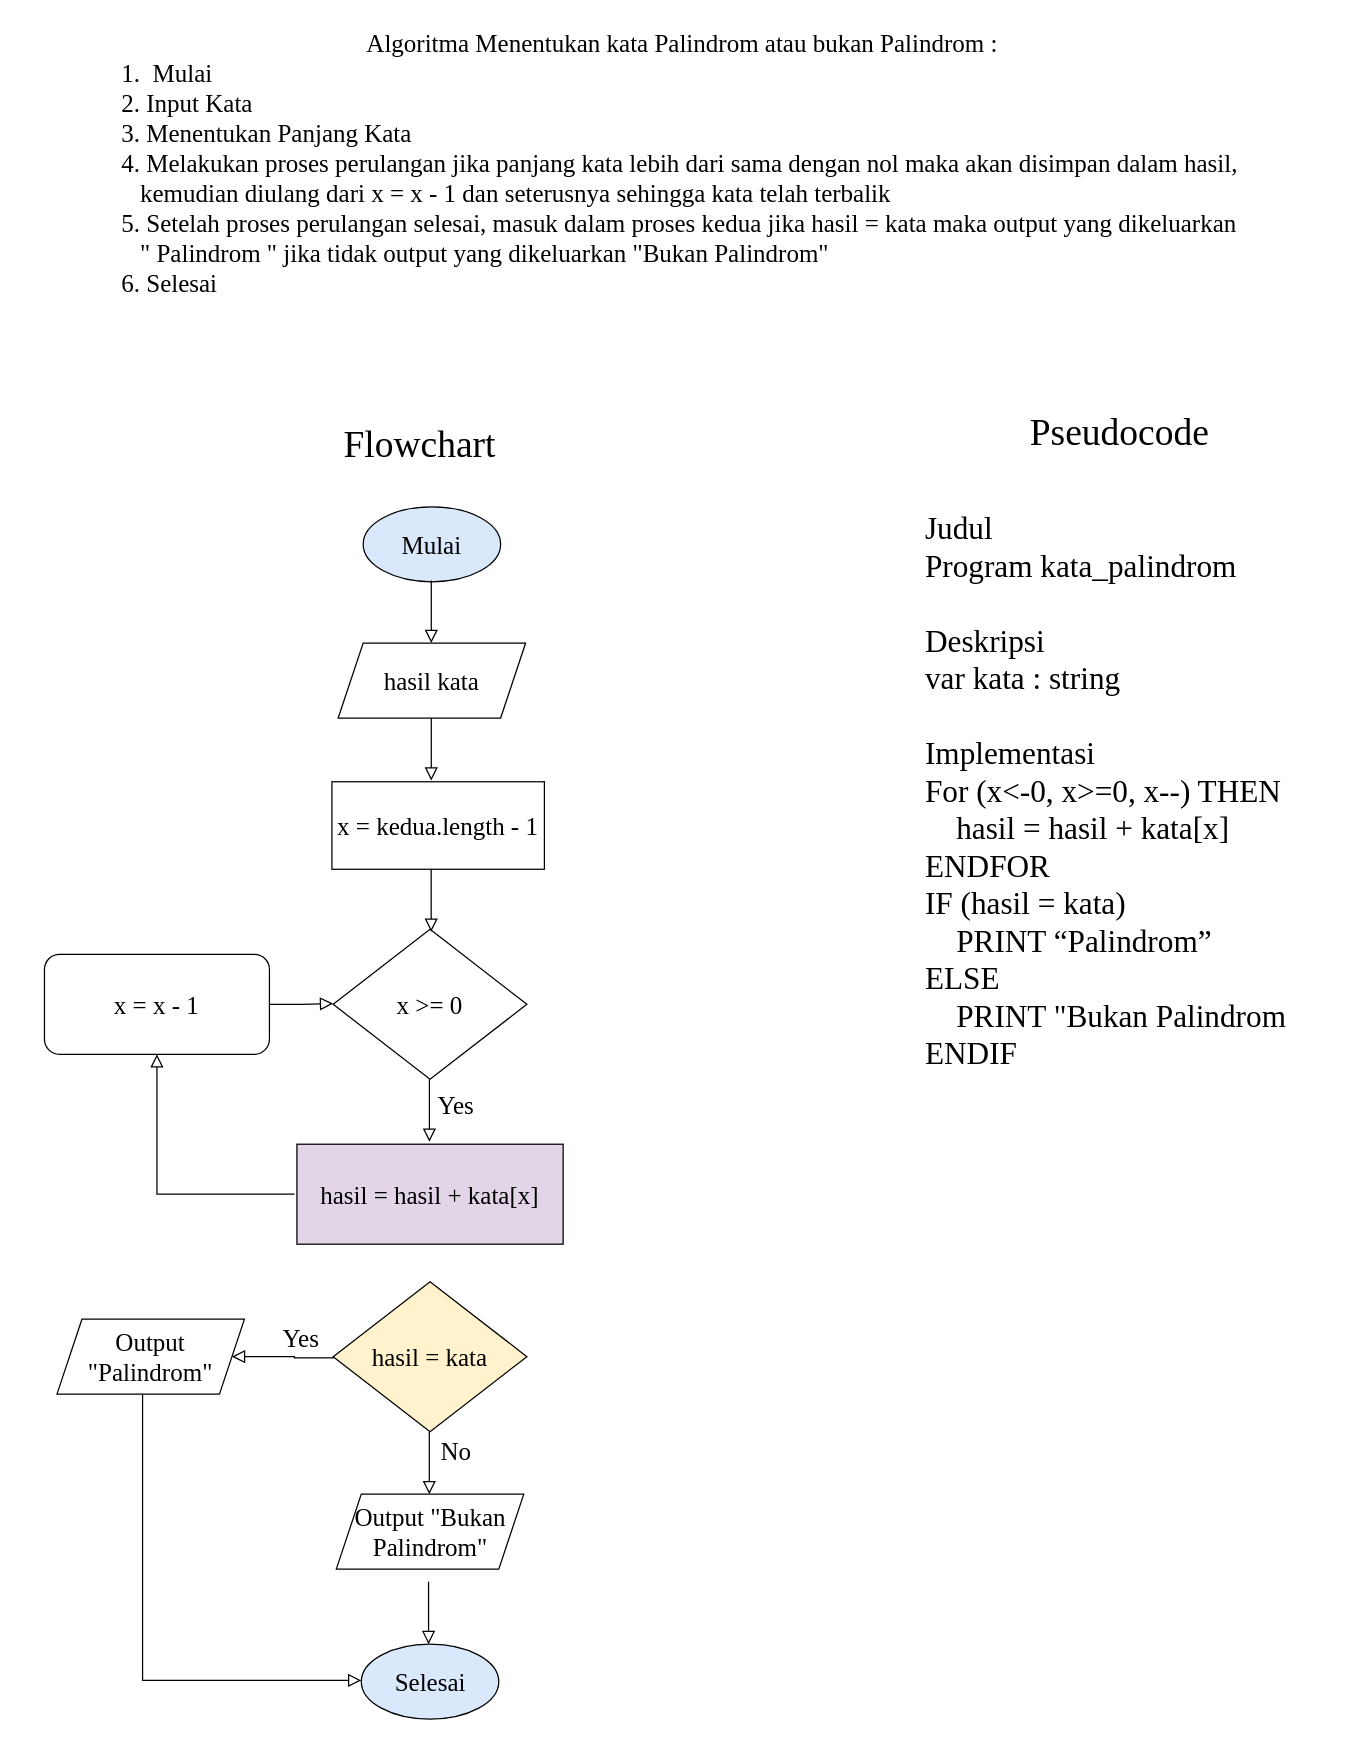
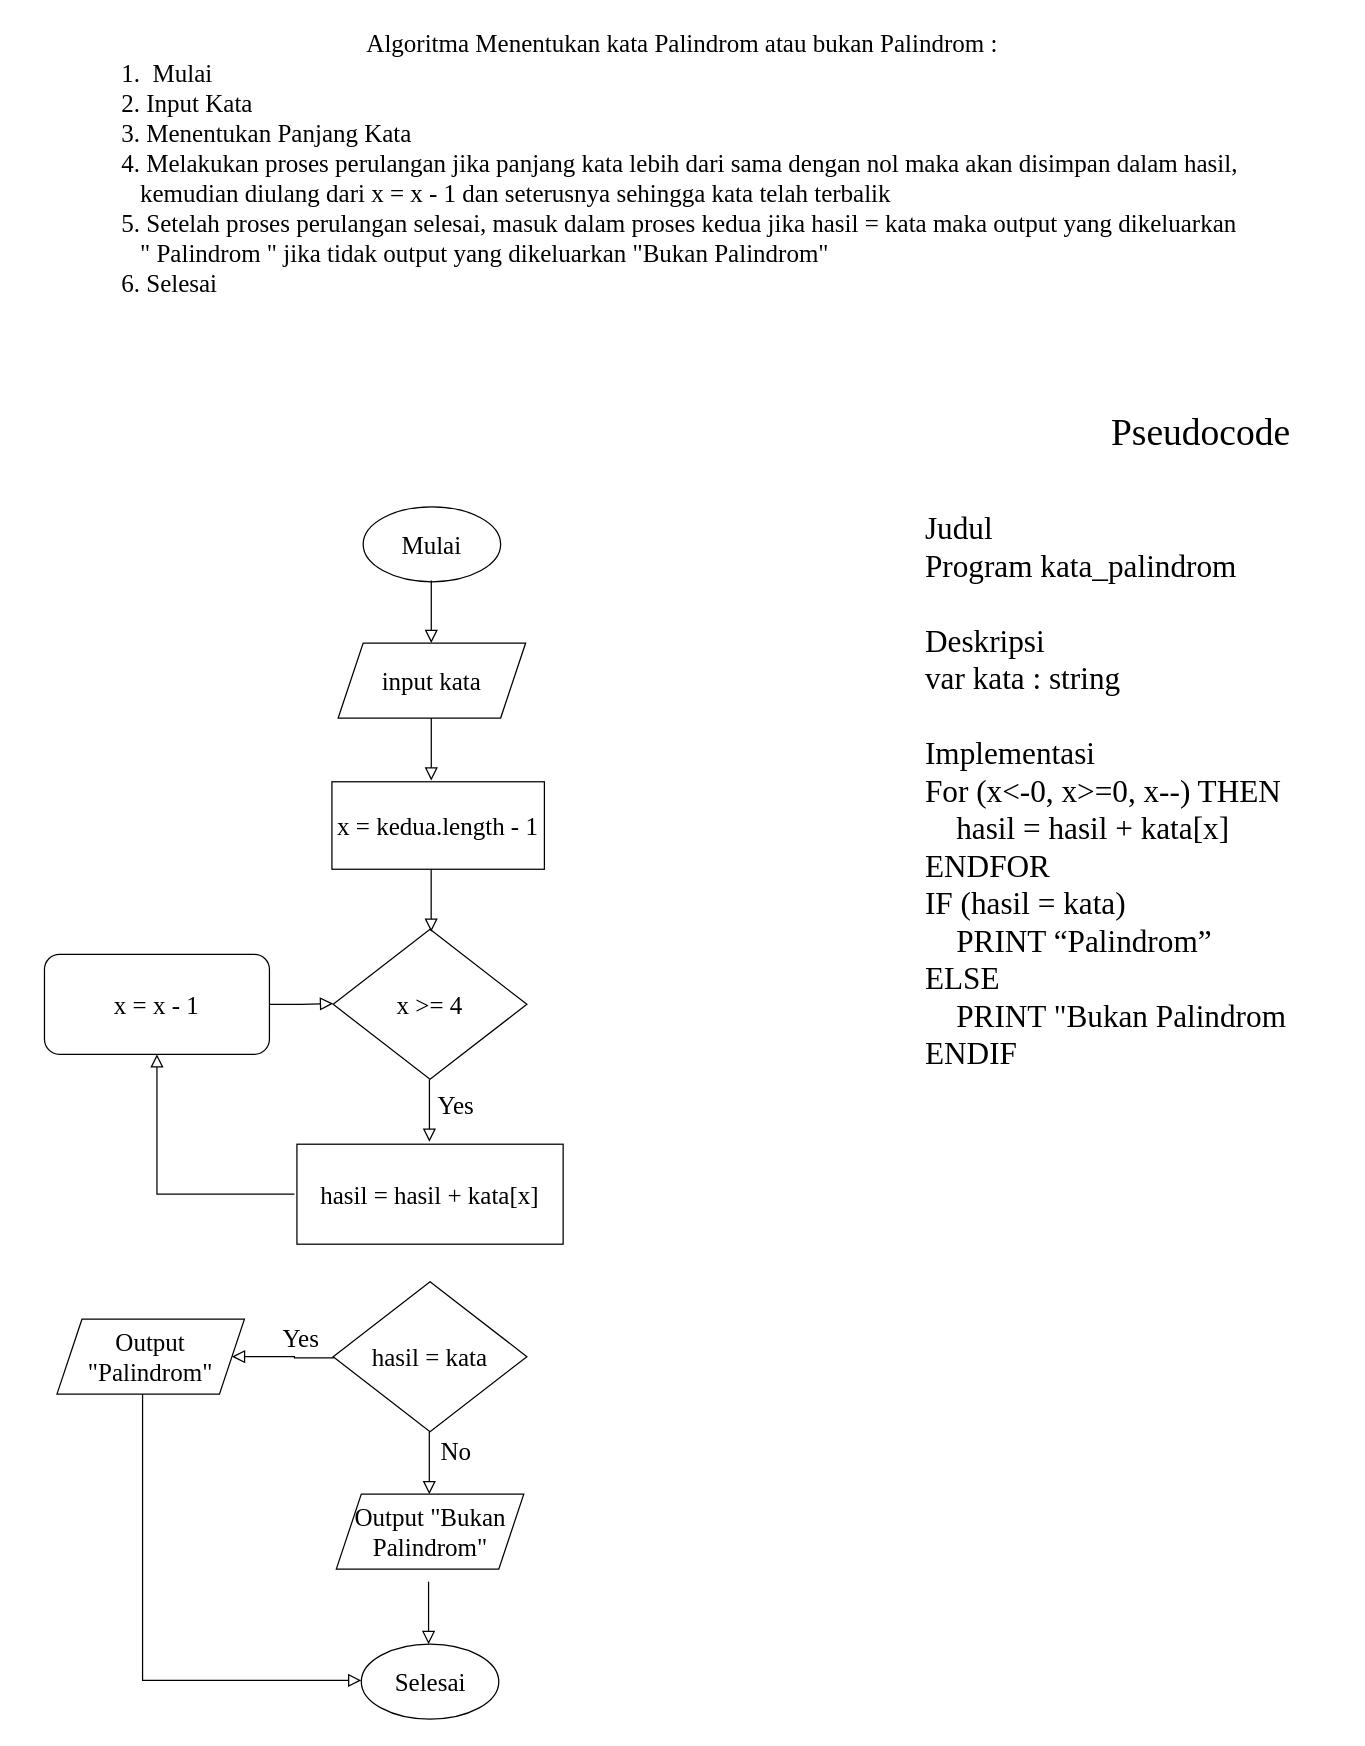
(1119, 432) -> (1201, 432)
(419, 444) -> none
(432, 544) -> (432, 544)
(432, 681) -> (432, 681)
(430, 1004) -> (430, 1004)
(430, 1194) -> (430, 1194)
(430, 1357) -> (430, 1357)
(430, 1682) -> (430, 1682)
